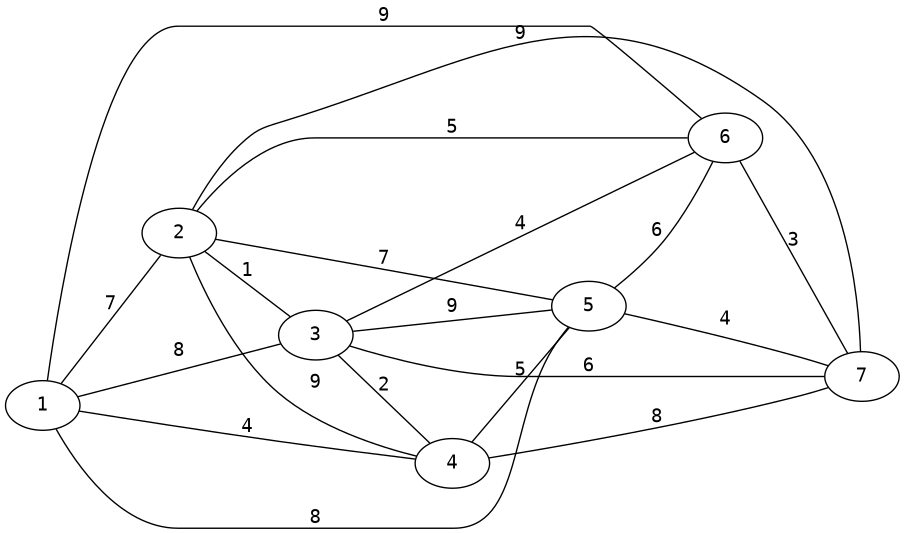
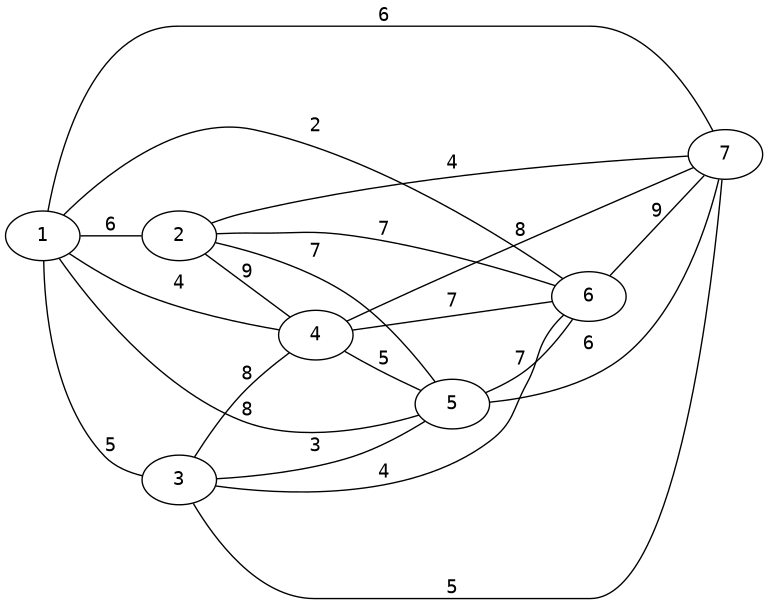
(384, 16) -> (316, 126)
none -> (347, 26)
(521, 34) -> (452, 163)
(452, 128) -> (384, 230)
(657, 231) -> (521, 359)
(794, 241) -> (657, 212)
(247, 284) -> none
(111, 304) -> (111, 225)
(452, 307) -> (316, 446)
none -> (452, 316)
(725, 319) -> (589, 344)
(179, 351) -> (111, 446)
(589, 366) -> (452, 588)
(384, 385) -> (248, 374)
